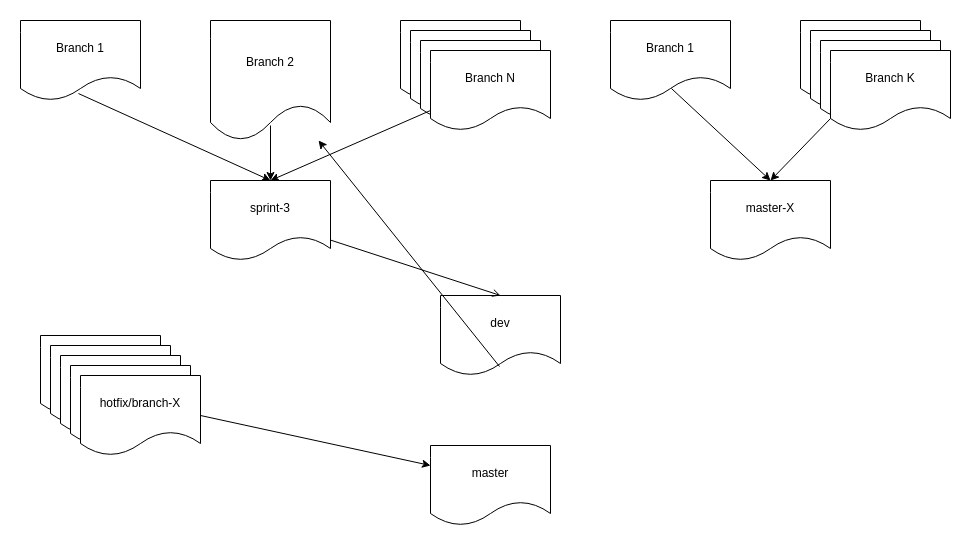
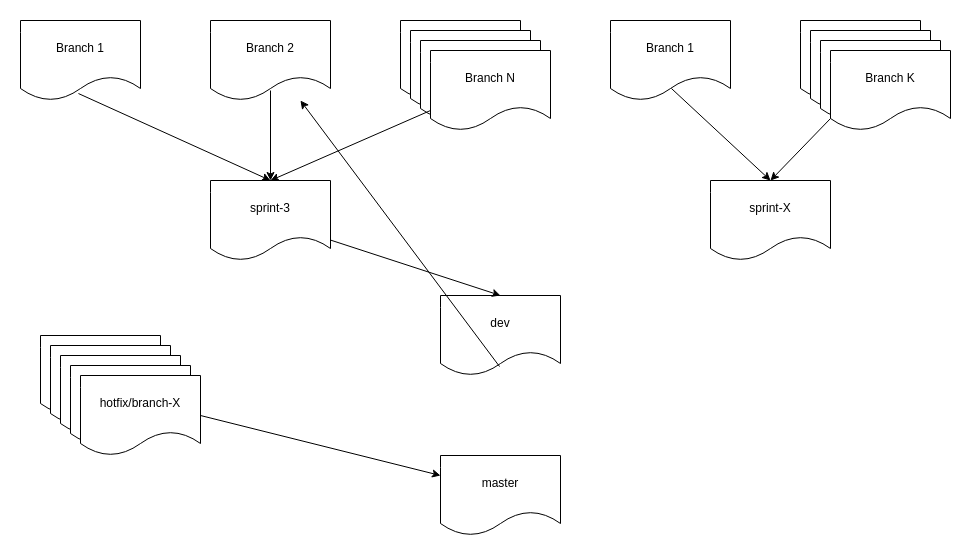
(271, 81) -> (271, 61)
(771, 209) -> (771, 209)
(495, 294) -> (493, 293)
(491, 486) -> (501, 496)
